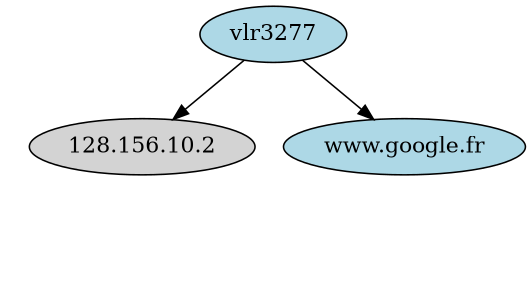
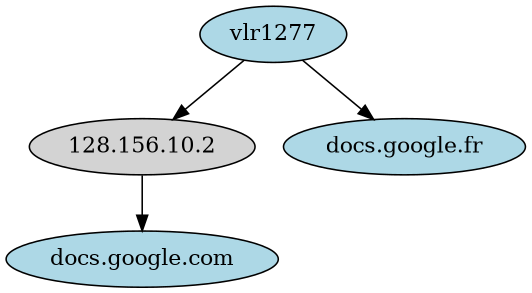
(273, 34) -> (273, 34)
(404, 147) -> (404, 147)
none -> (142, 259)
